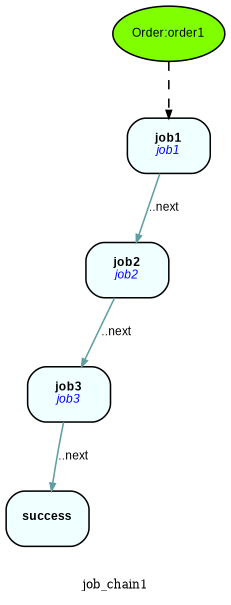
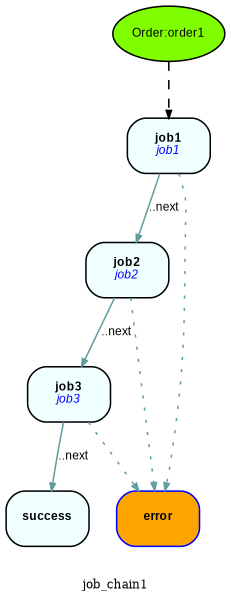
none -> (158, 519)
